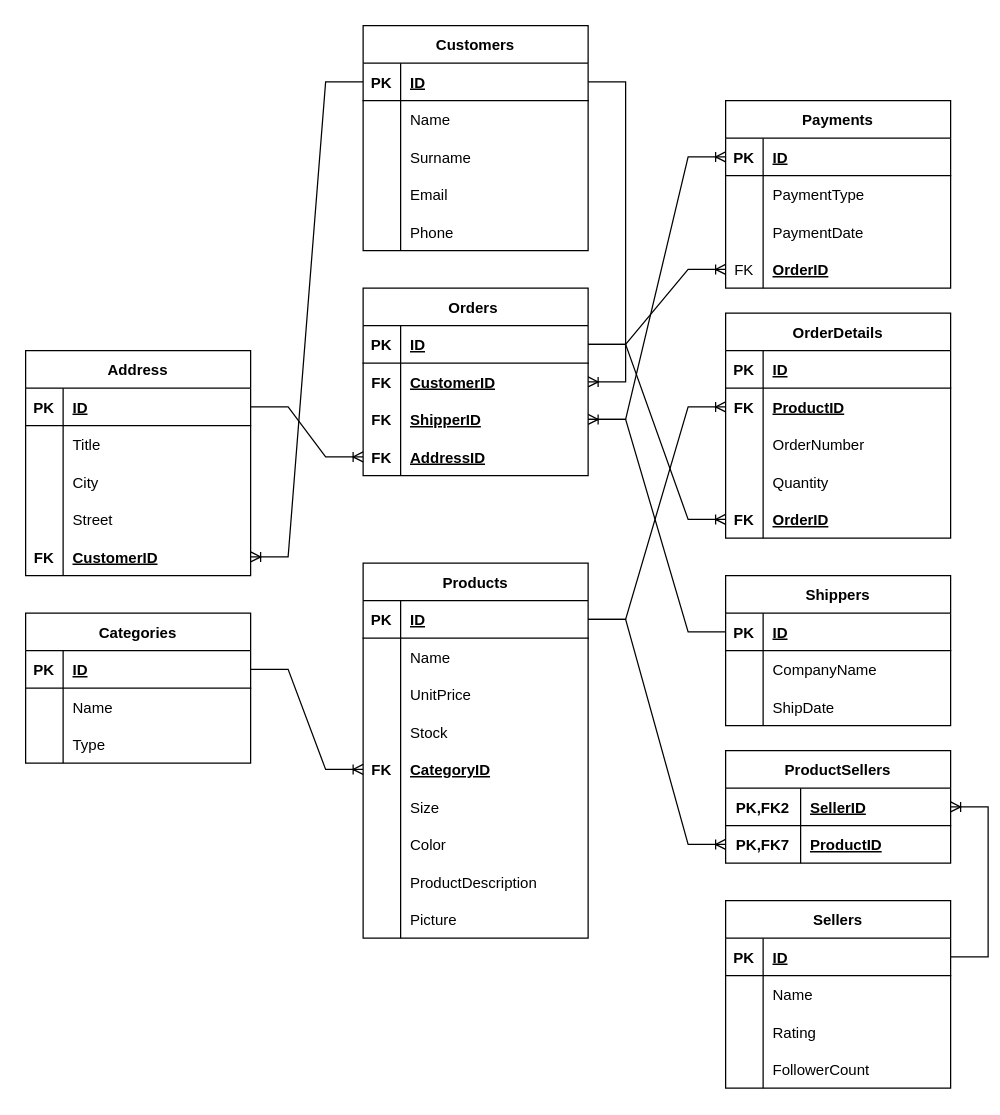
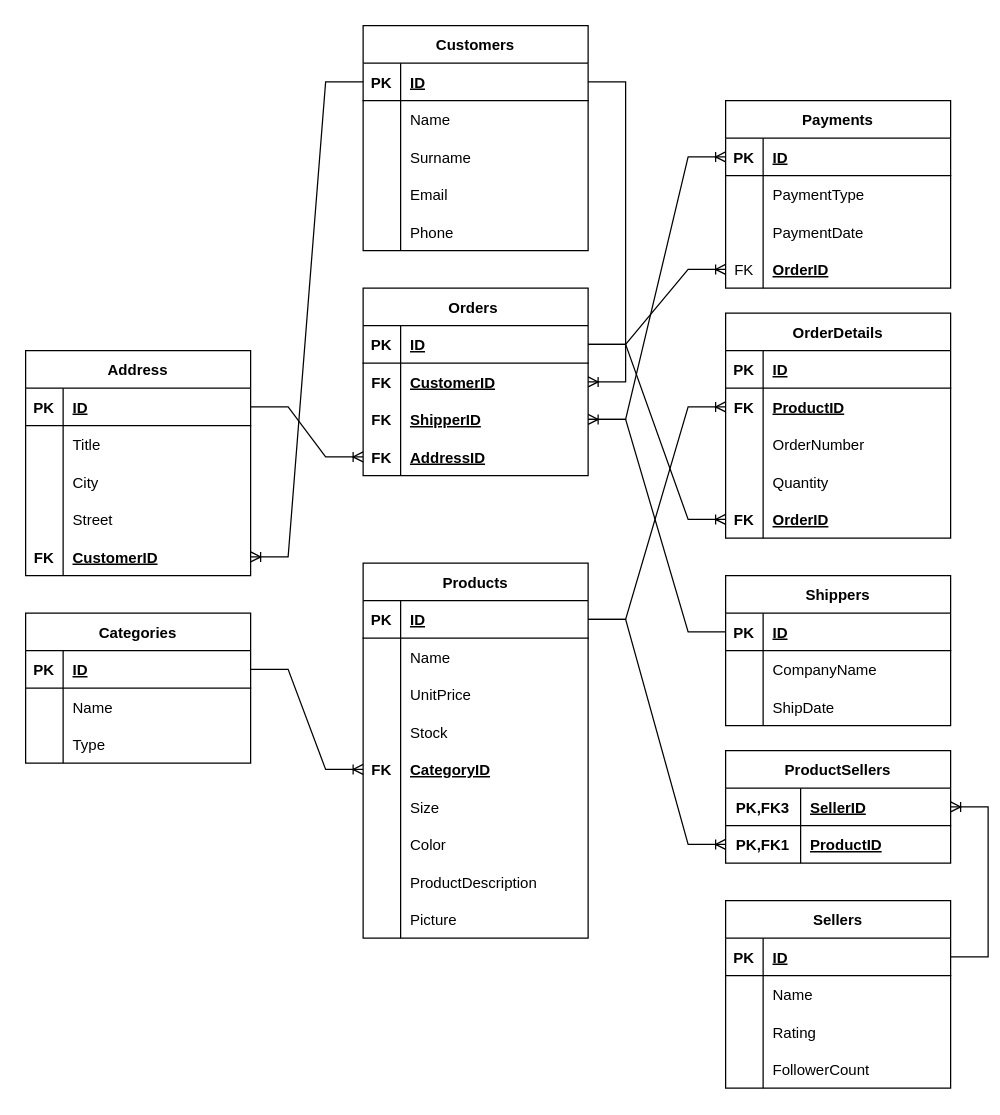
(763, 808) -> (763, 808)
(763, 845) -> (763, 845)
